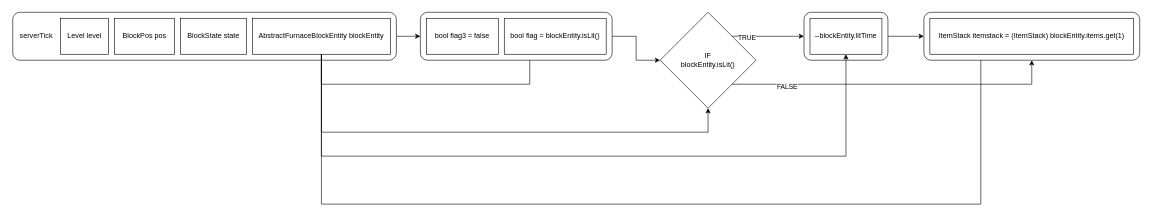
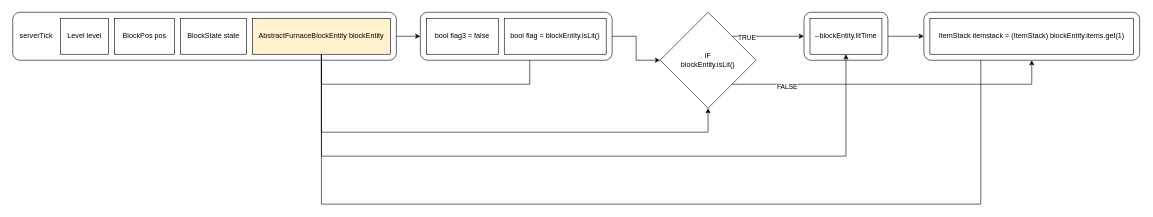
(321, 36) -> (321, 36)
